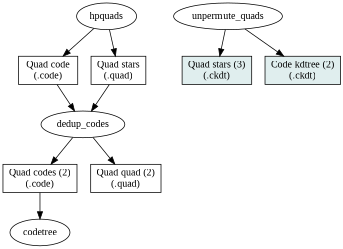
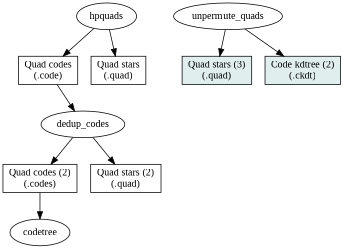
(48, 70) -> (48, 70)
(217, 70) -> (217, 70)
(102, 95) -> none
(40, 178) -> (40, 178)
(126, 178) -> (126, 178)
